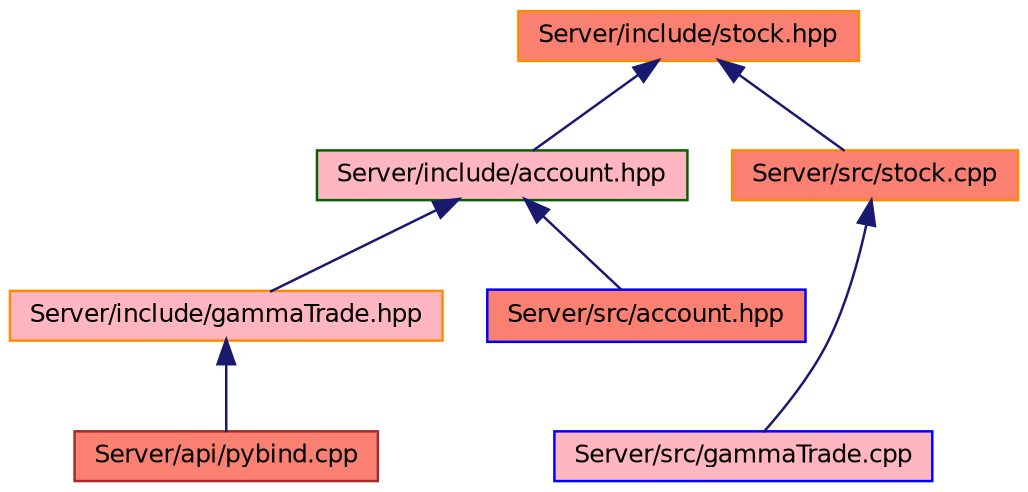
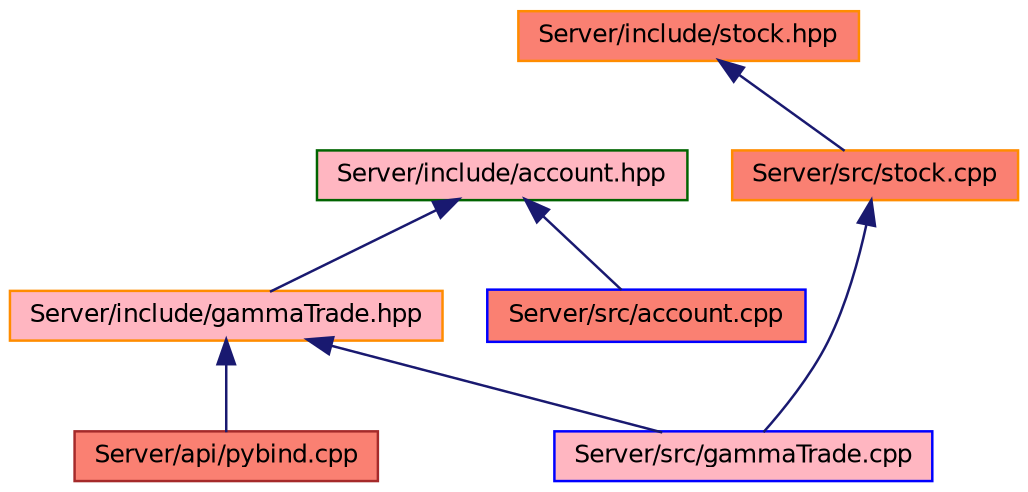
(585, 113) -> none
(646, 316) -> (646, 316)
none -> (497, 389)
